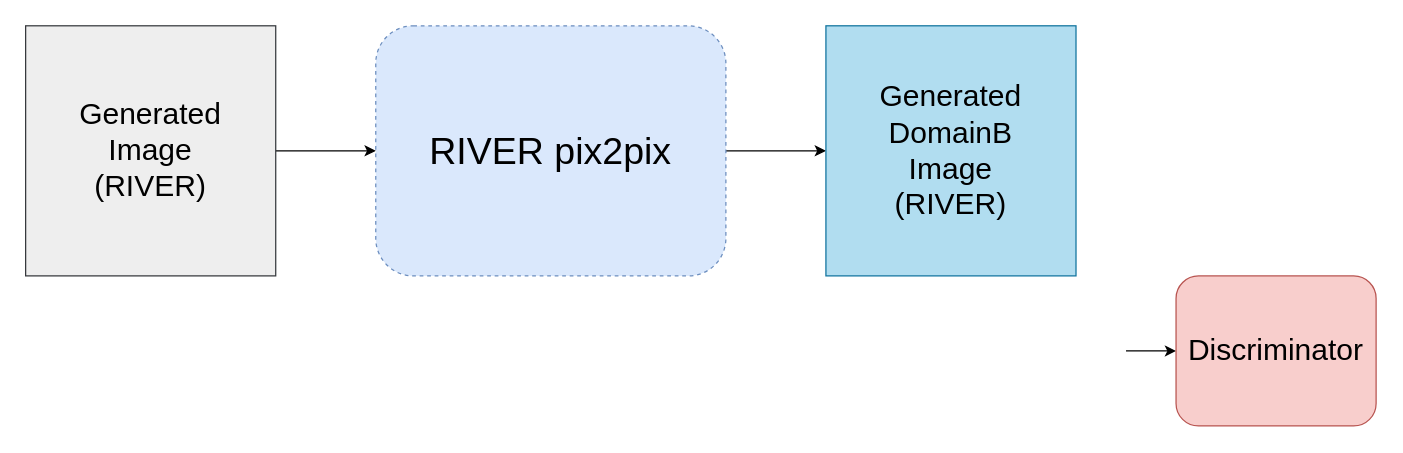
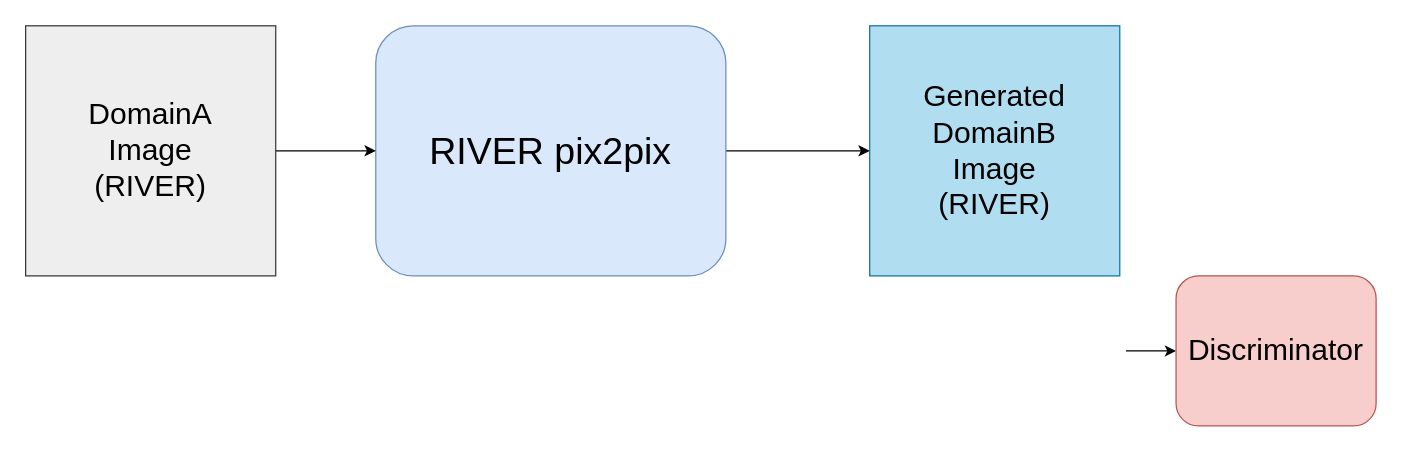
(151, 151) -> (151, 151)
(551, 151) -> (551, 151)
(951, 151) -> (994, 151)
